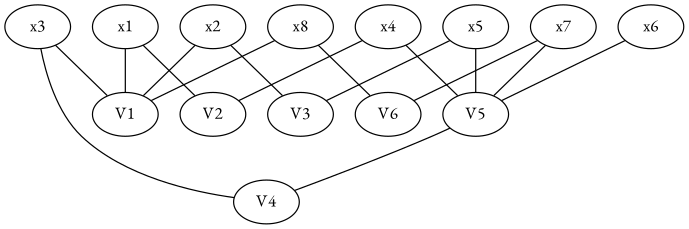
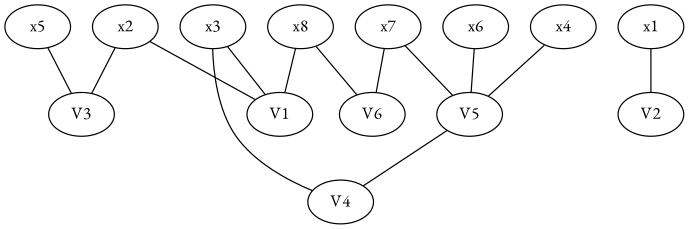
(476, 62) -> none
(125, 71) -> none
(301, 71) -> none
